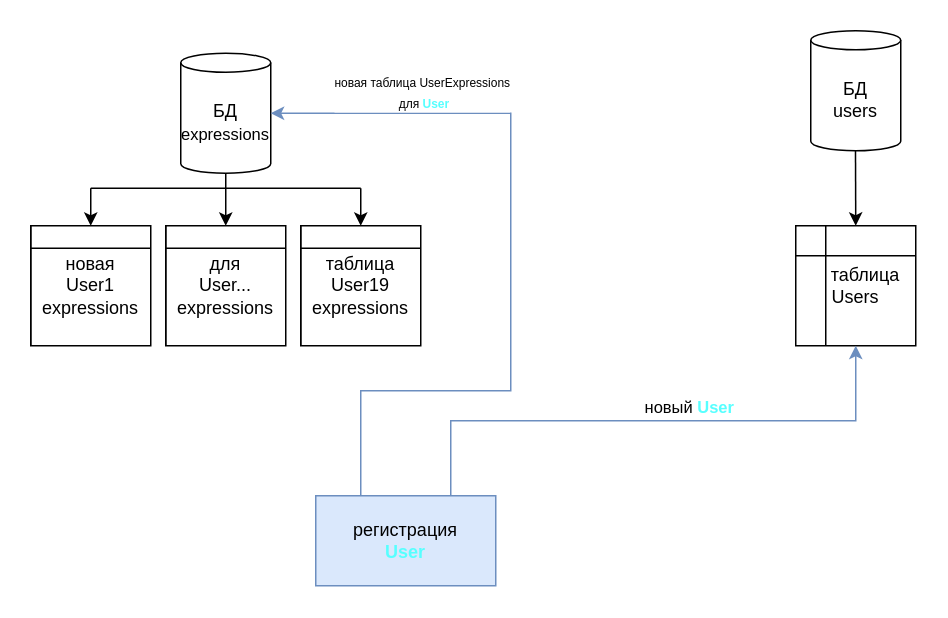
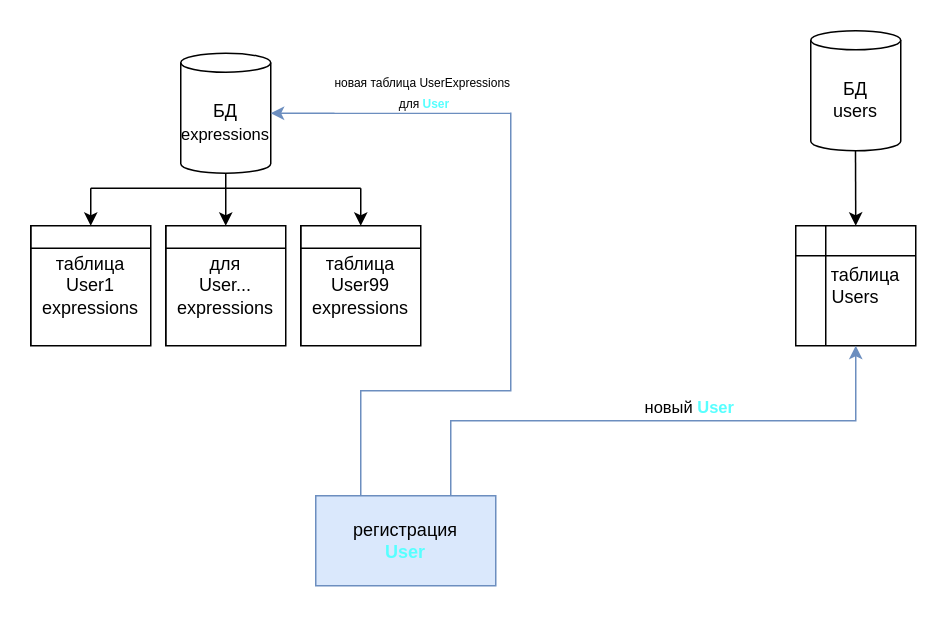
(91, 286) -> (91, 286)
(361, 286) -> (361, 286)
